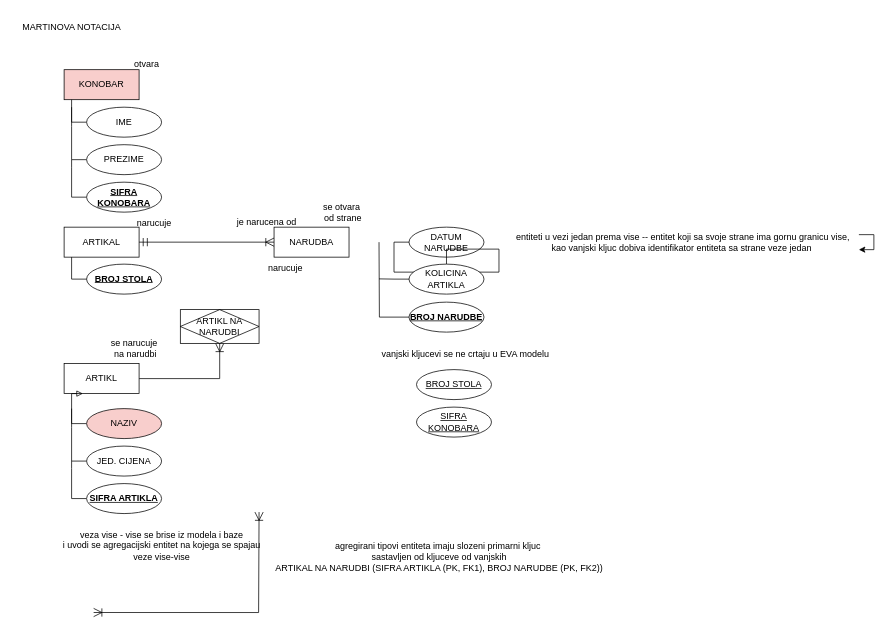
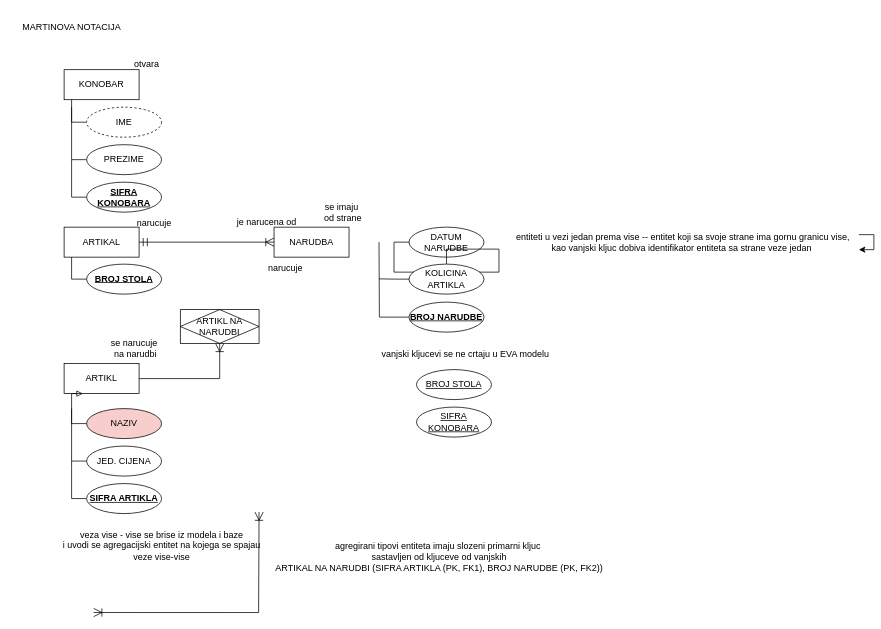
(102, 84) -> (102, 84)
(124, 122) -> (124, 122)
(342, 212) -> (342, 212)
